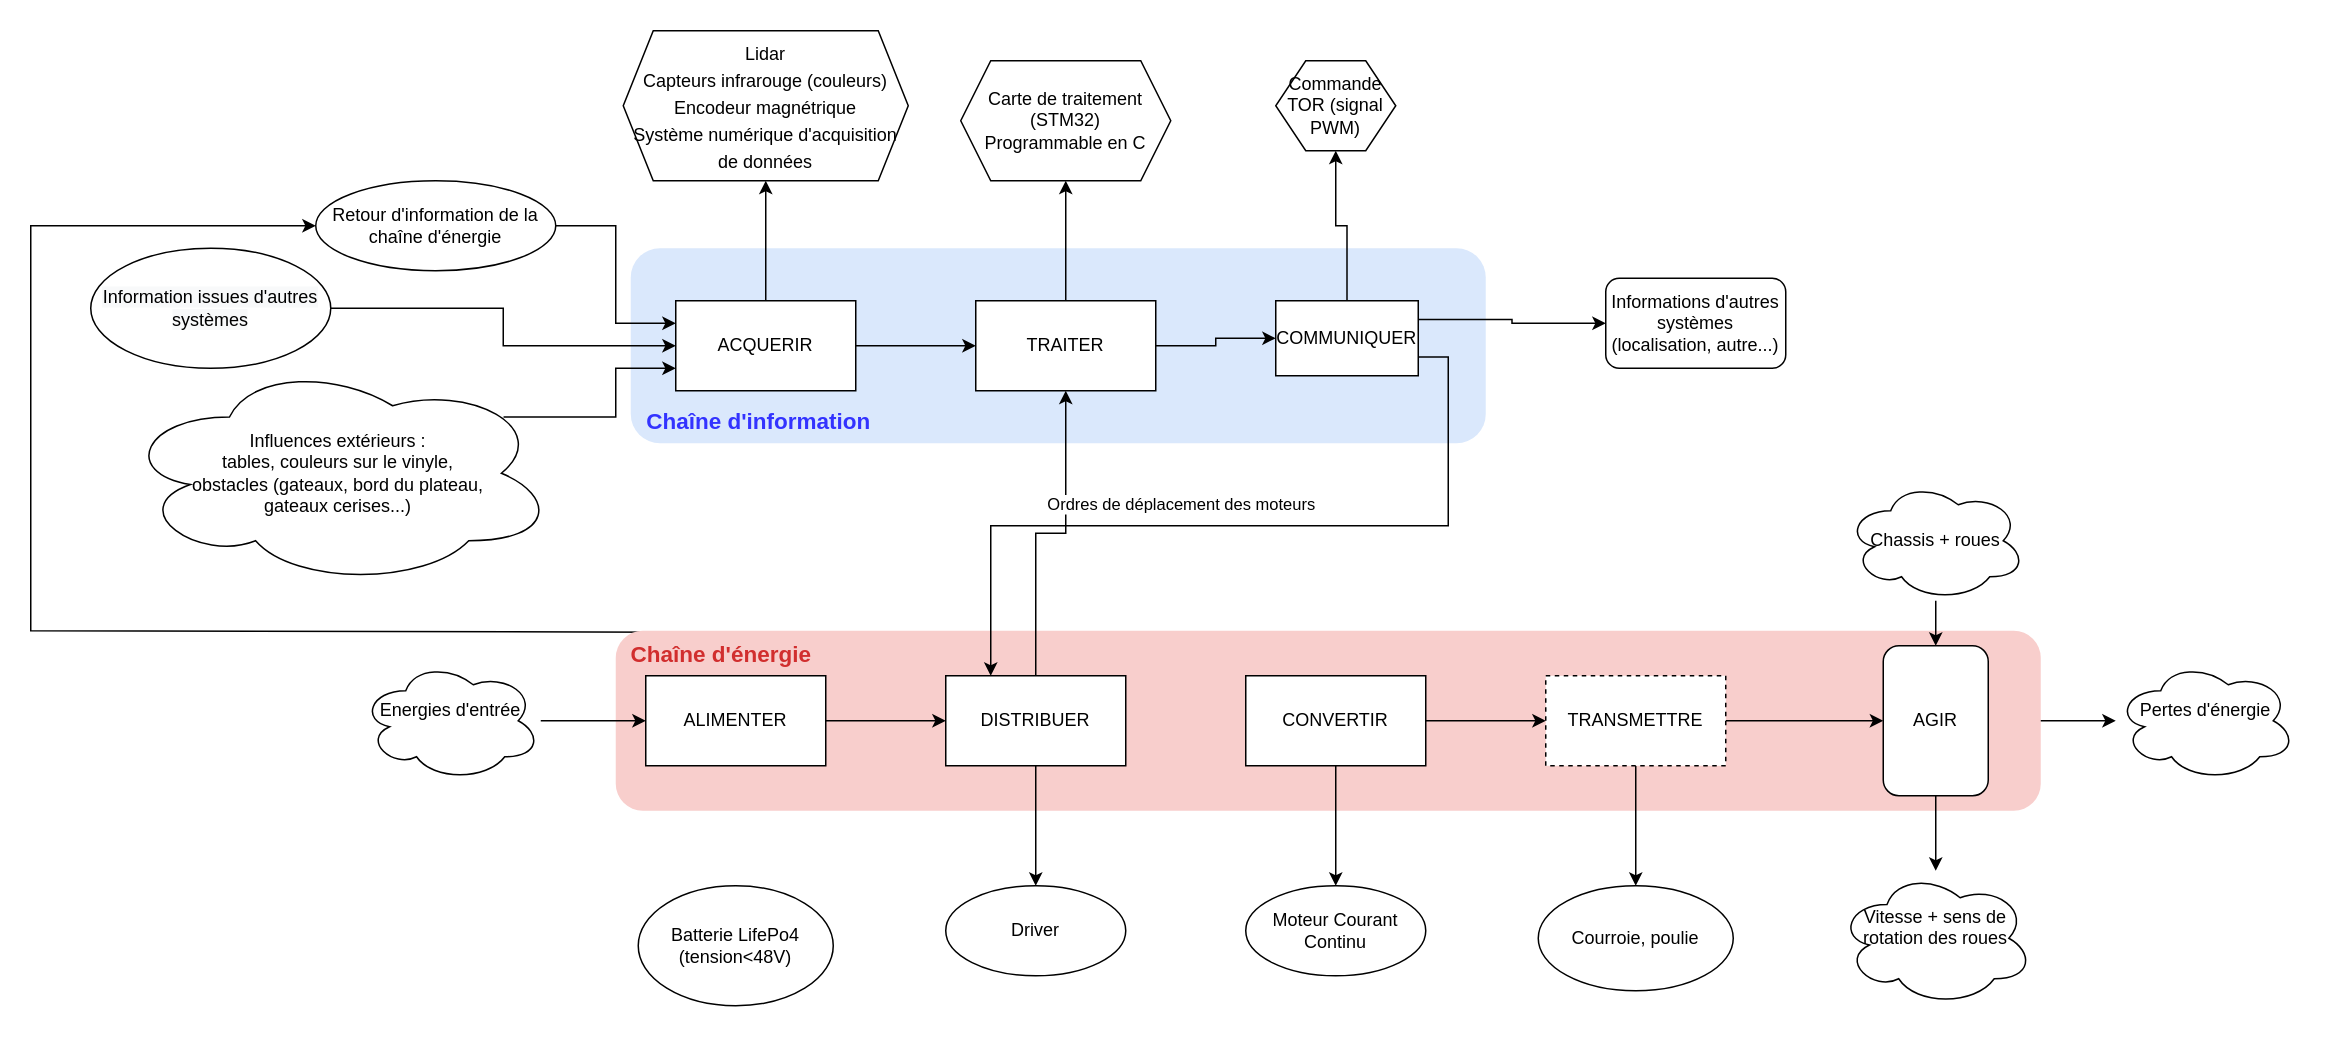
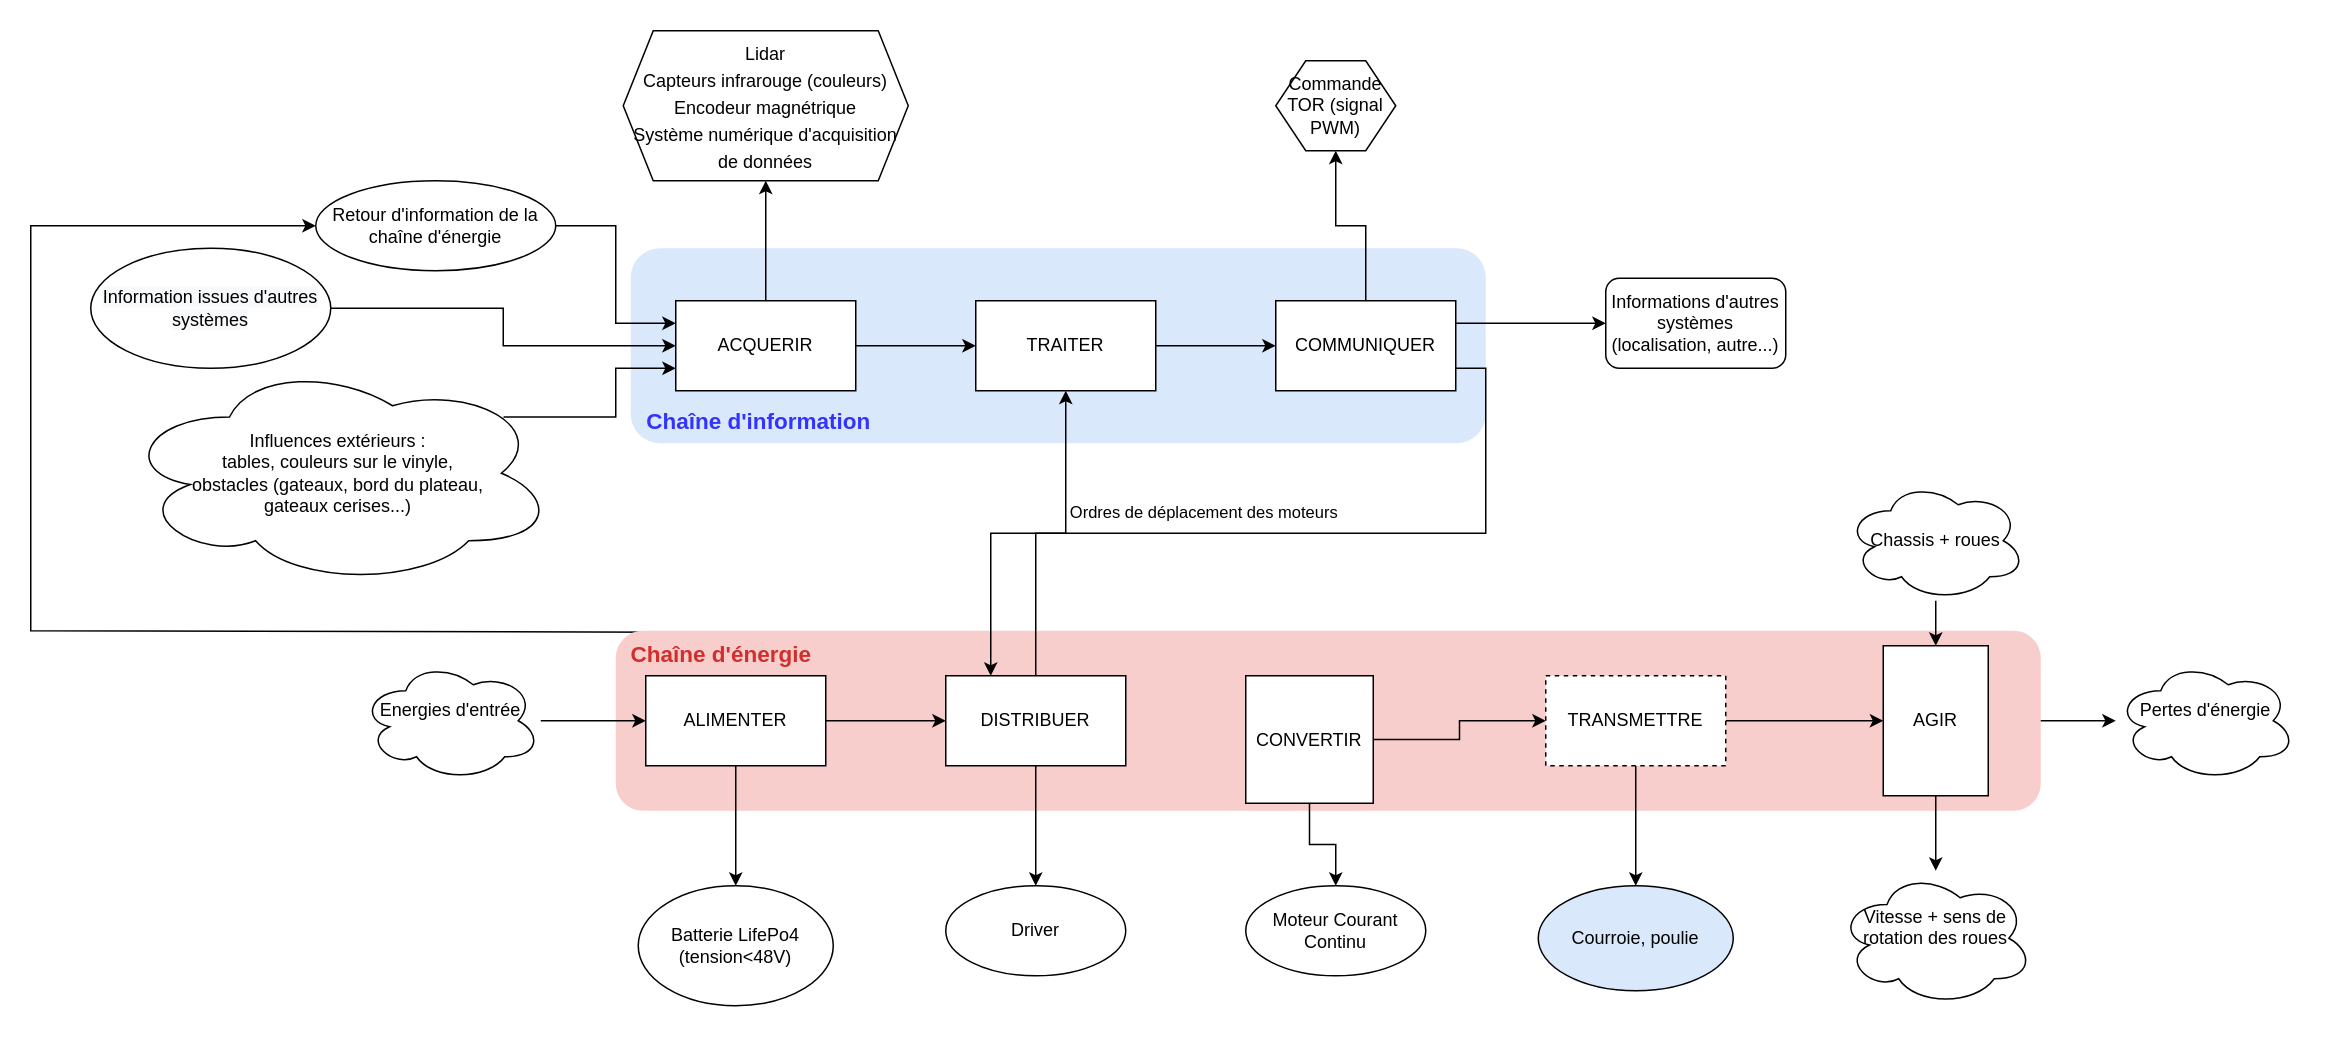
(1066, 121) -> none
(1066, 246) -> none
(1347, 338) -> (1366, 346)
(1336, 721) -> (1310, 740)
(1936, 721) -> (1936, 721)
none -> (736, 821)
(1636, 938) -> (1636, 938)
